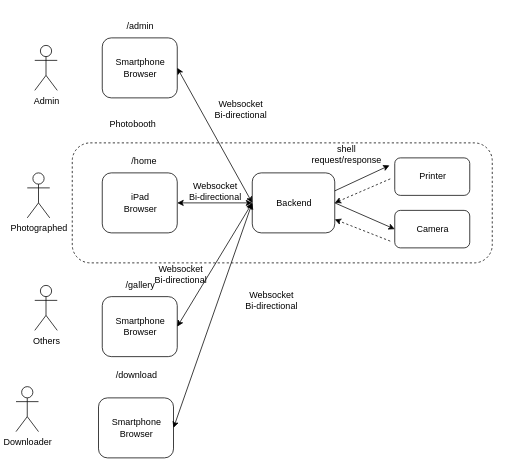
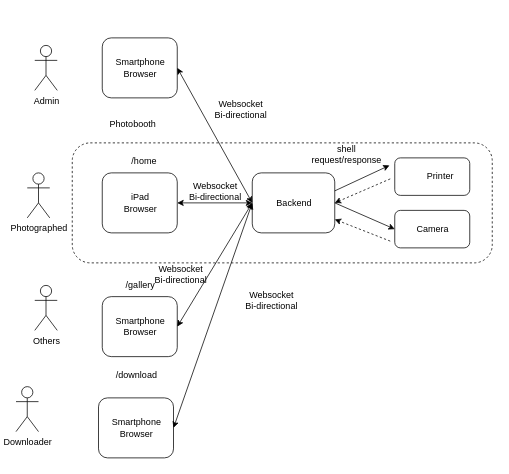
(140, 27) -> none
(432, 177) -> (440, 177)
